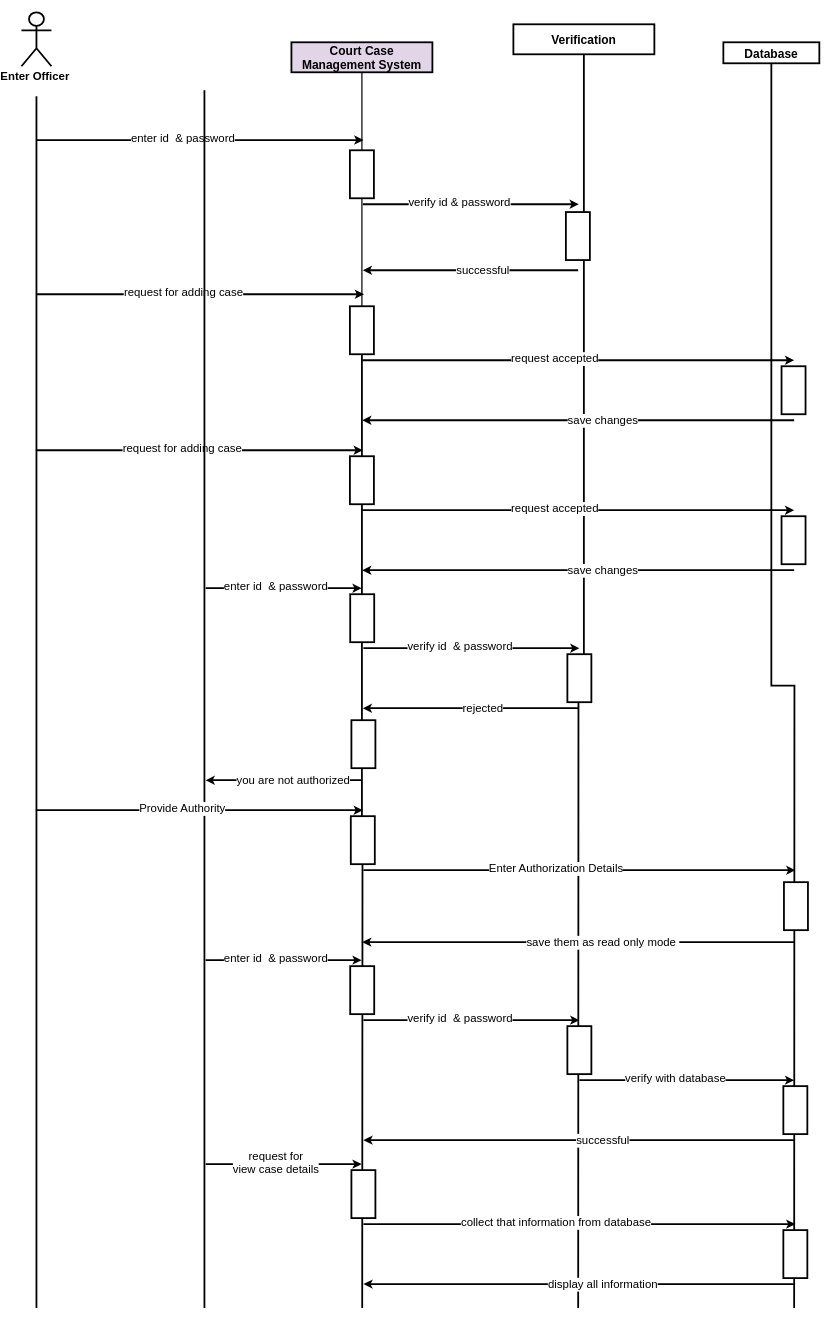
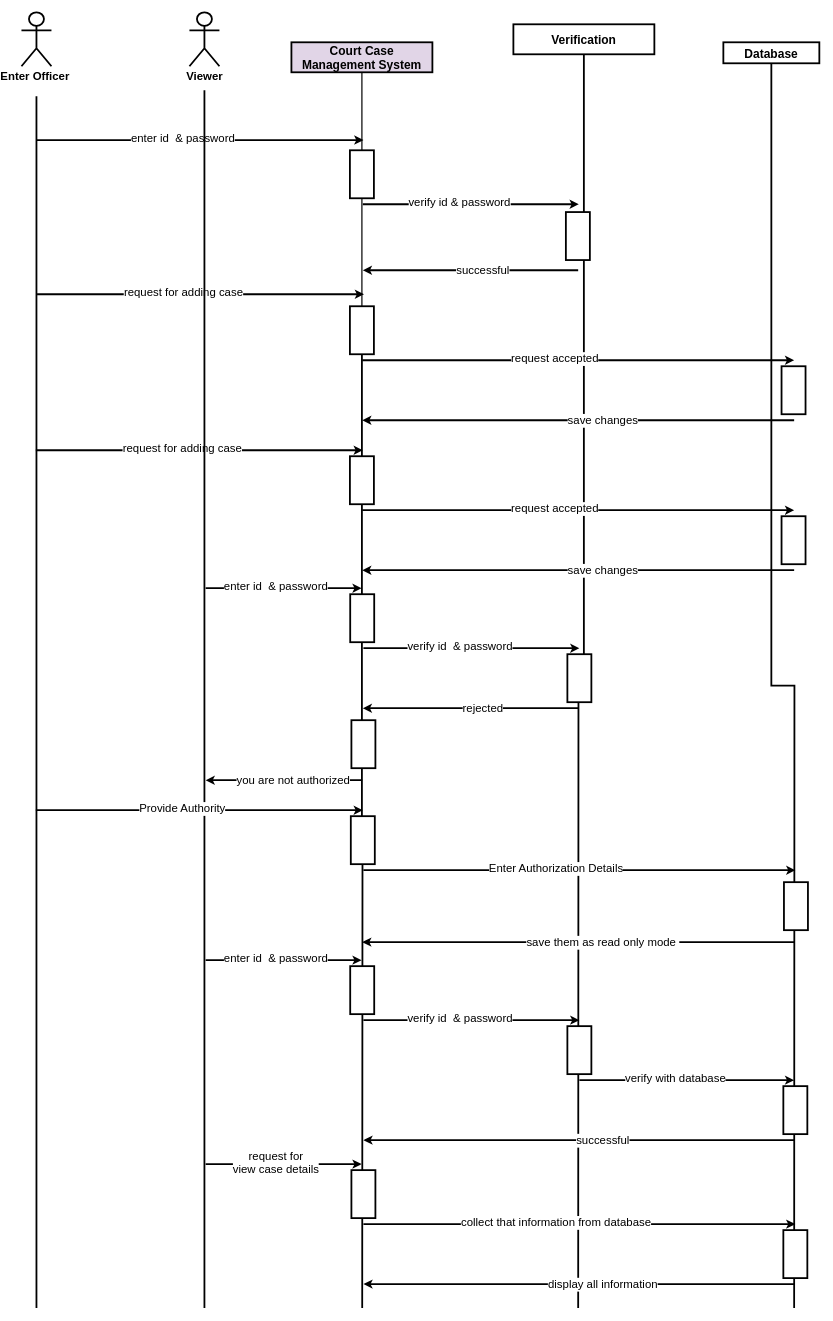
none -> (204, 39)
